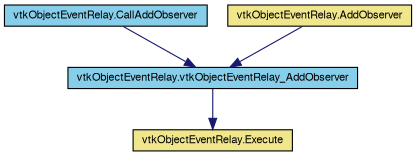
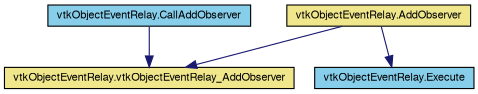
(213, 78) -> (149, 78)
(213, 104) -> (385, 41)
(213, 140) -> (394, 78)
